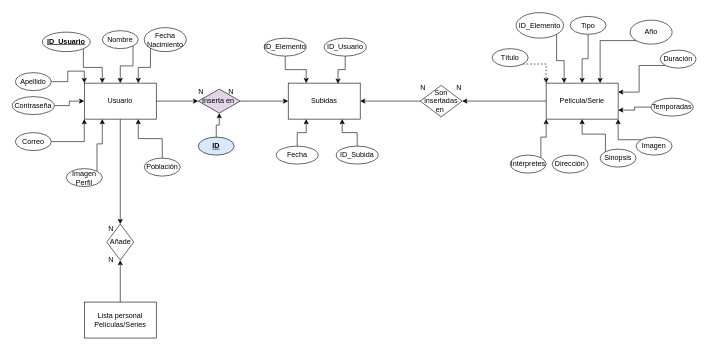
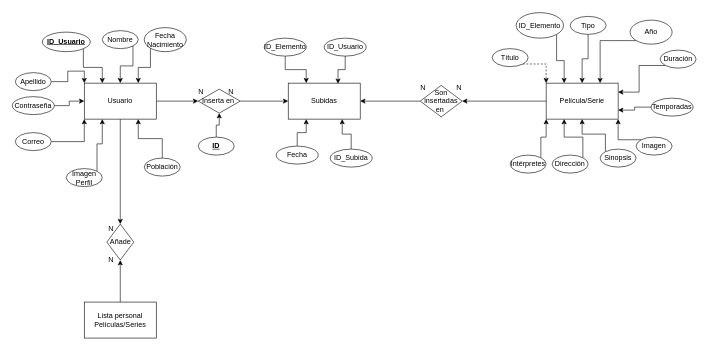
(219, 101) -> (219, 101)
none -> (583, 137)
(216, 146) -> (216, 146)
(357, 155) -> (351, 158)
